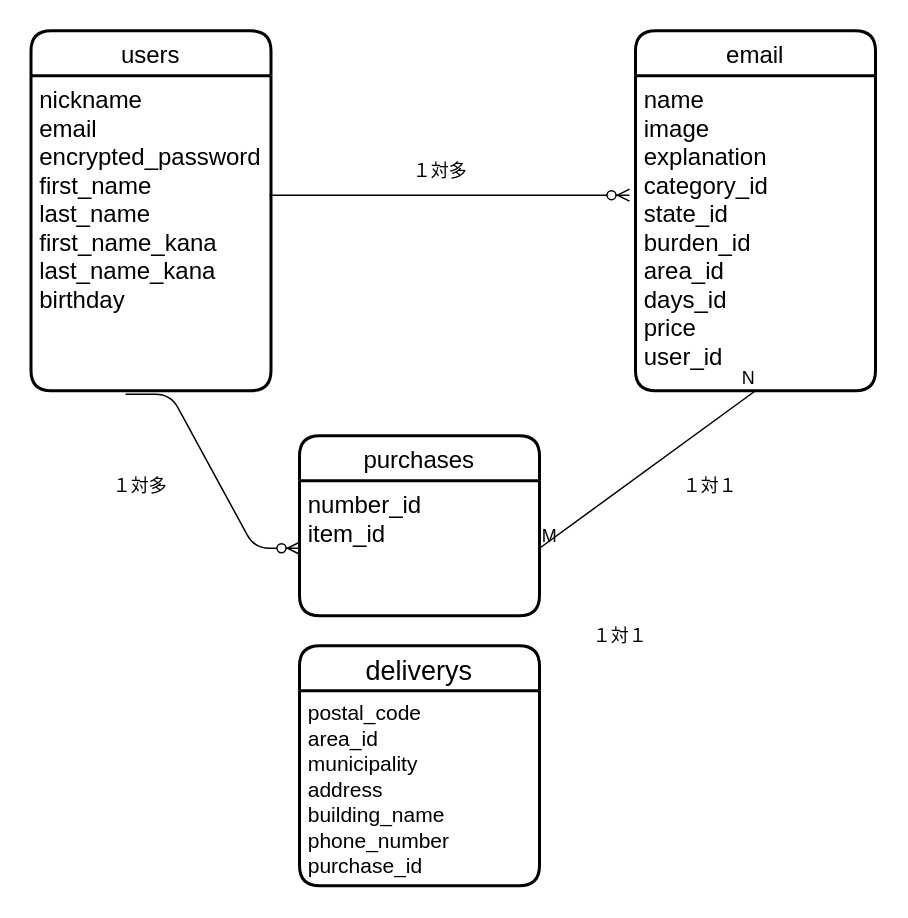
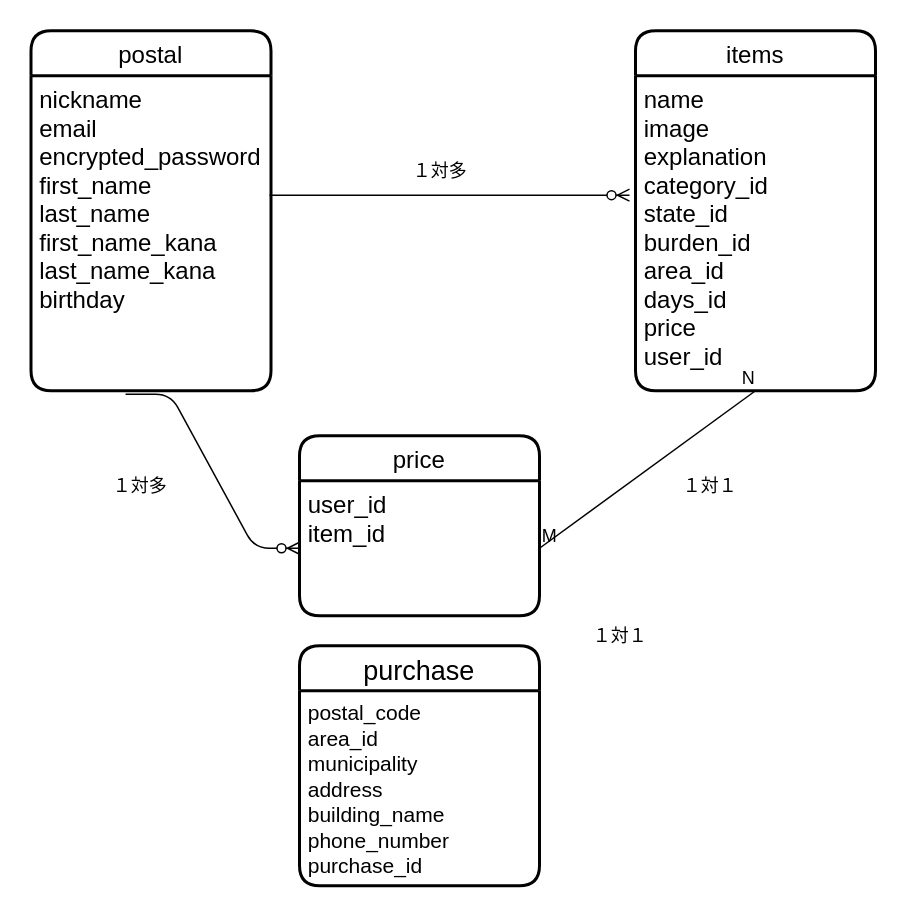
(150, 55) -> (150, 55)
(755, 55) -> (755, 55)
(419, 460) -> (419, 460)
(365, 505) -> (351, 505)
(419, 671) -> (419, 671)
